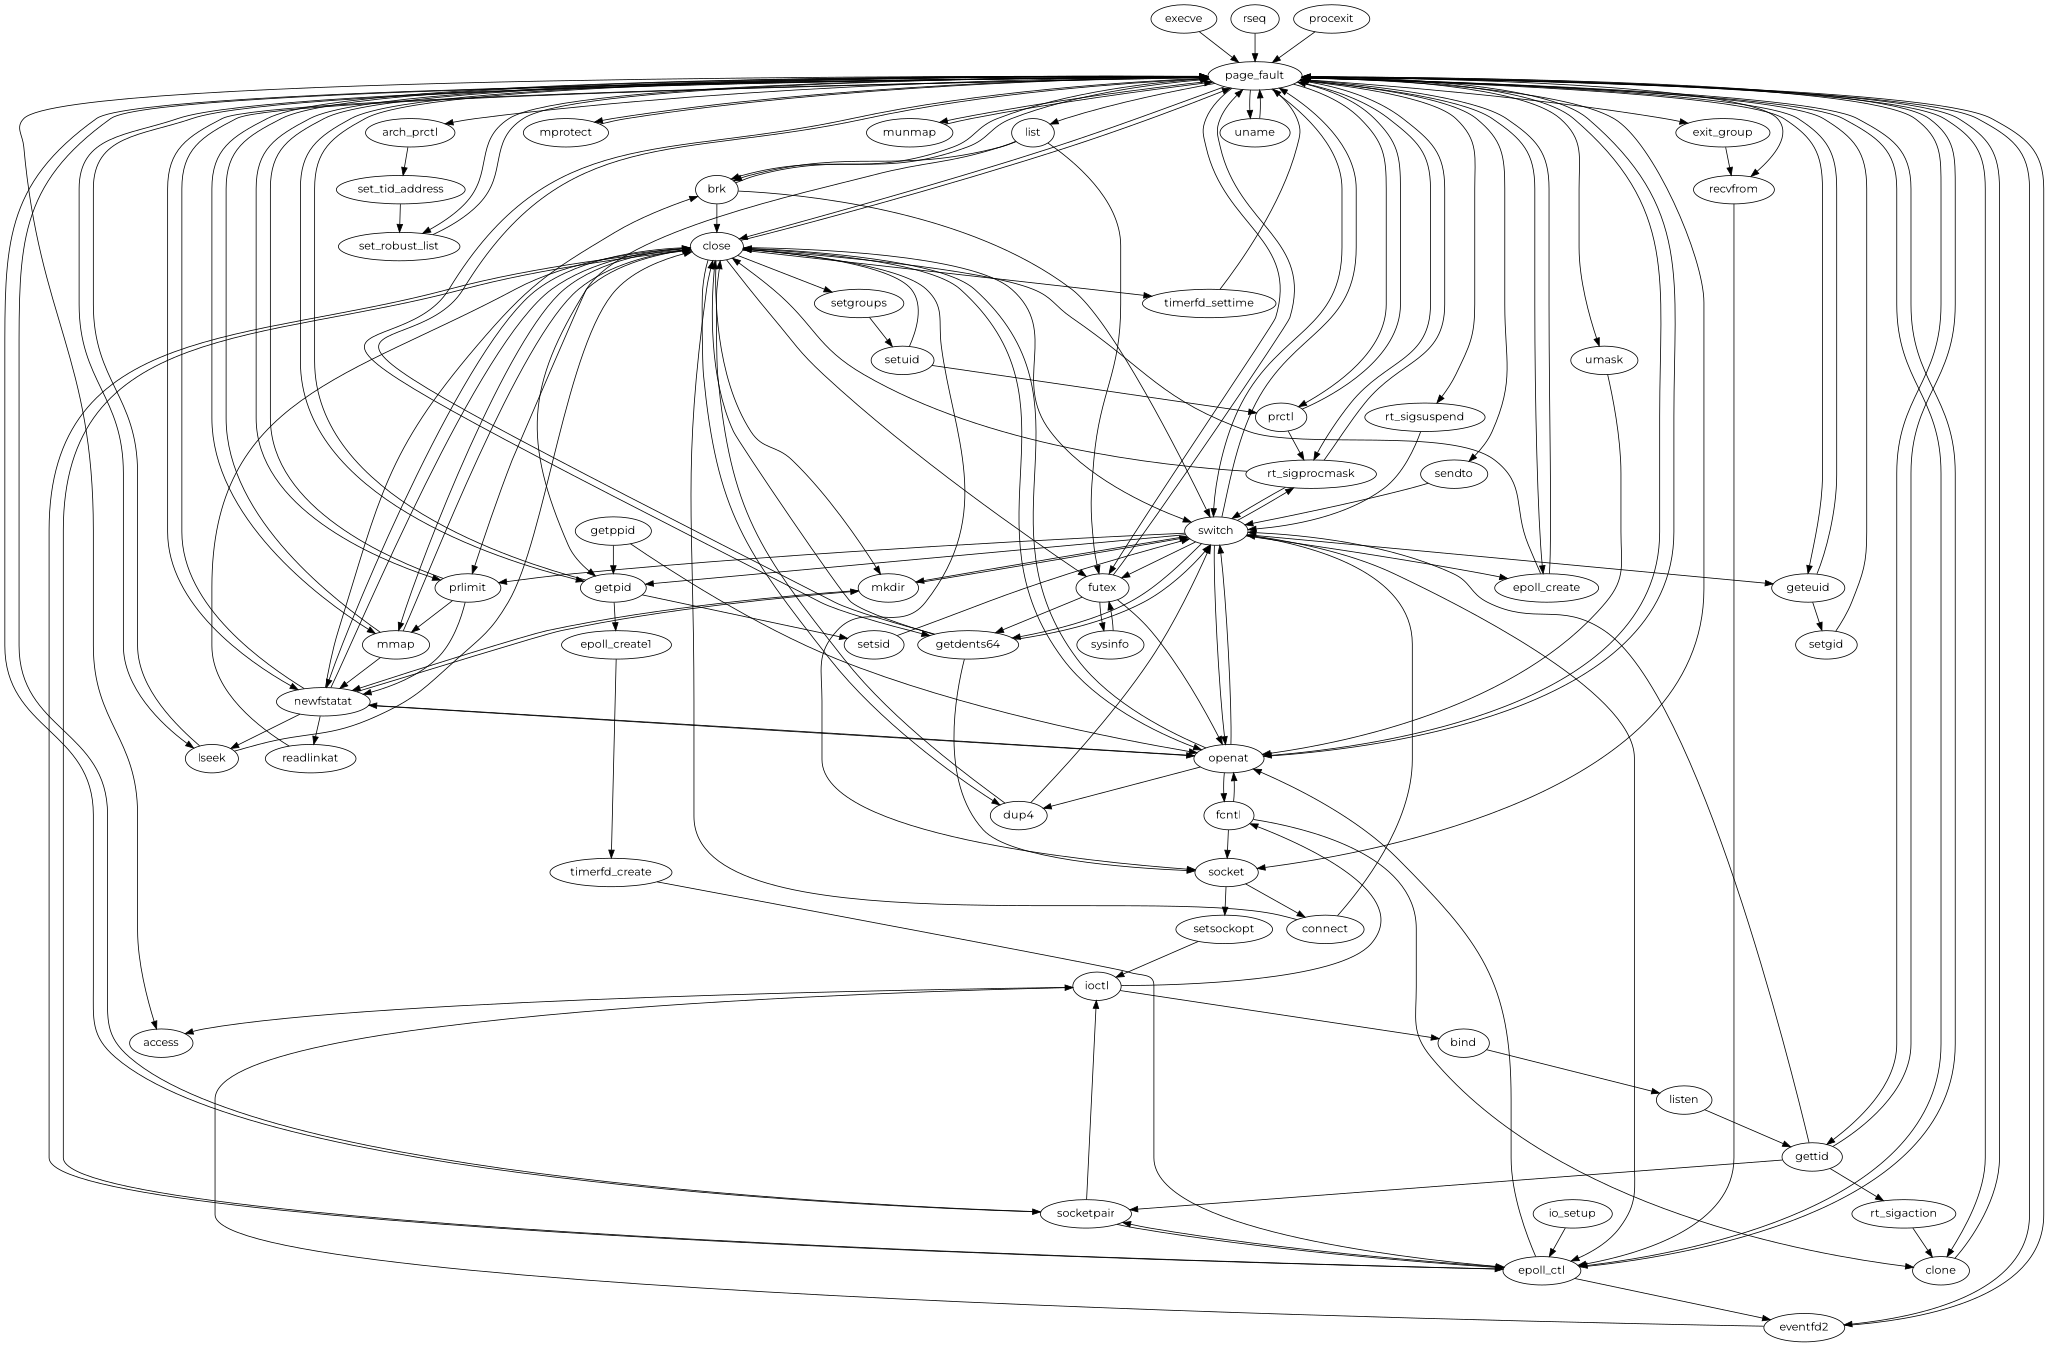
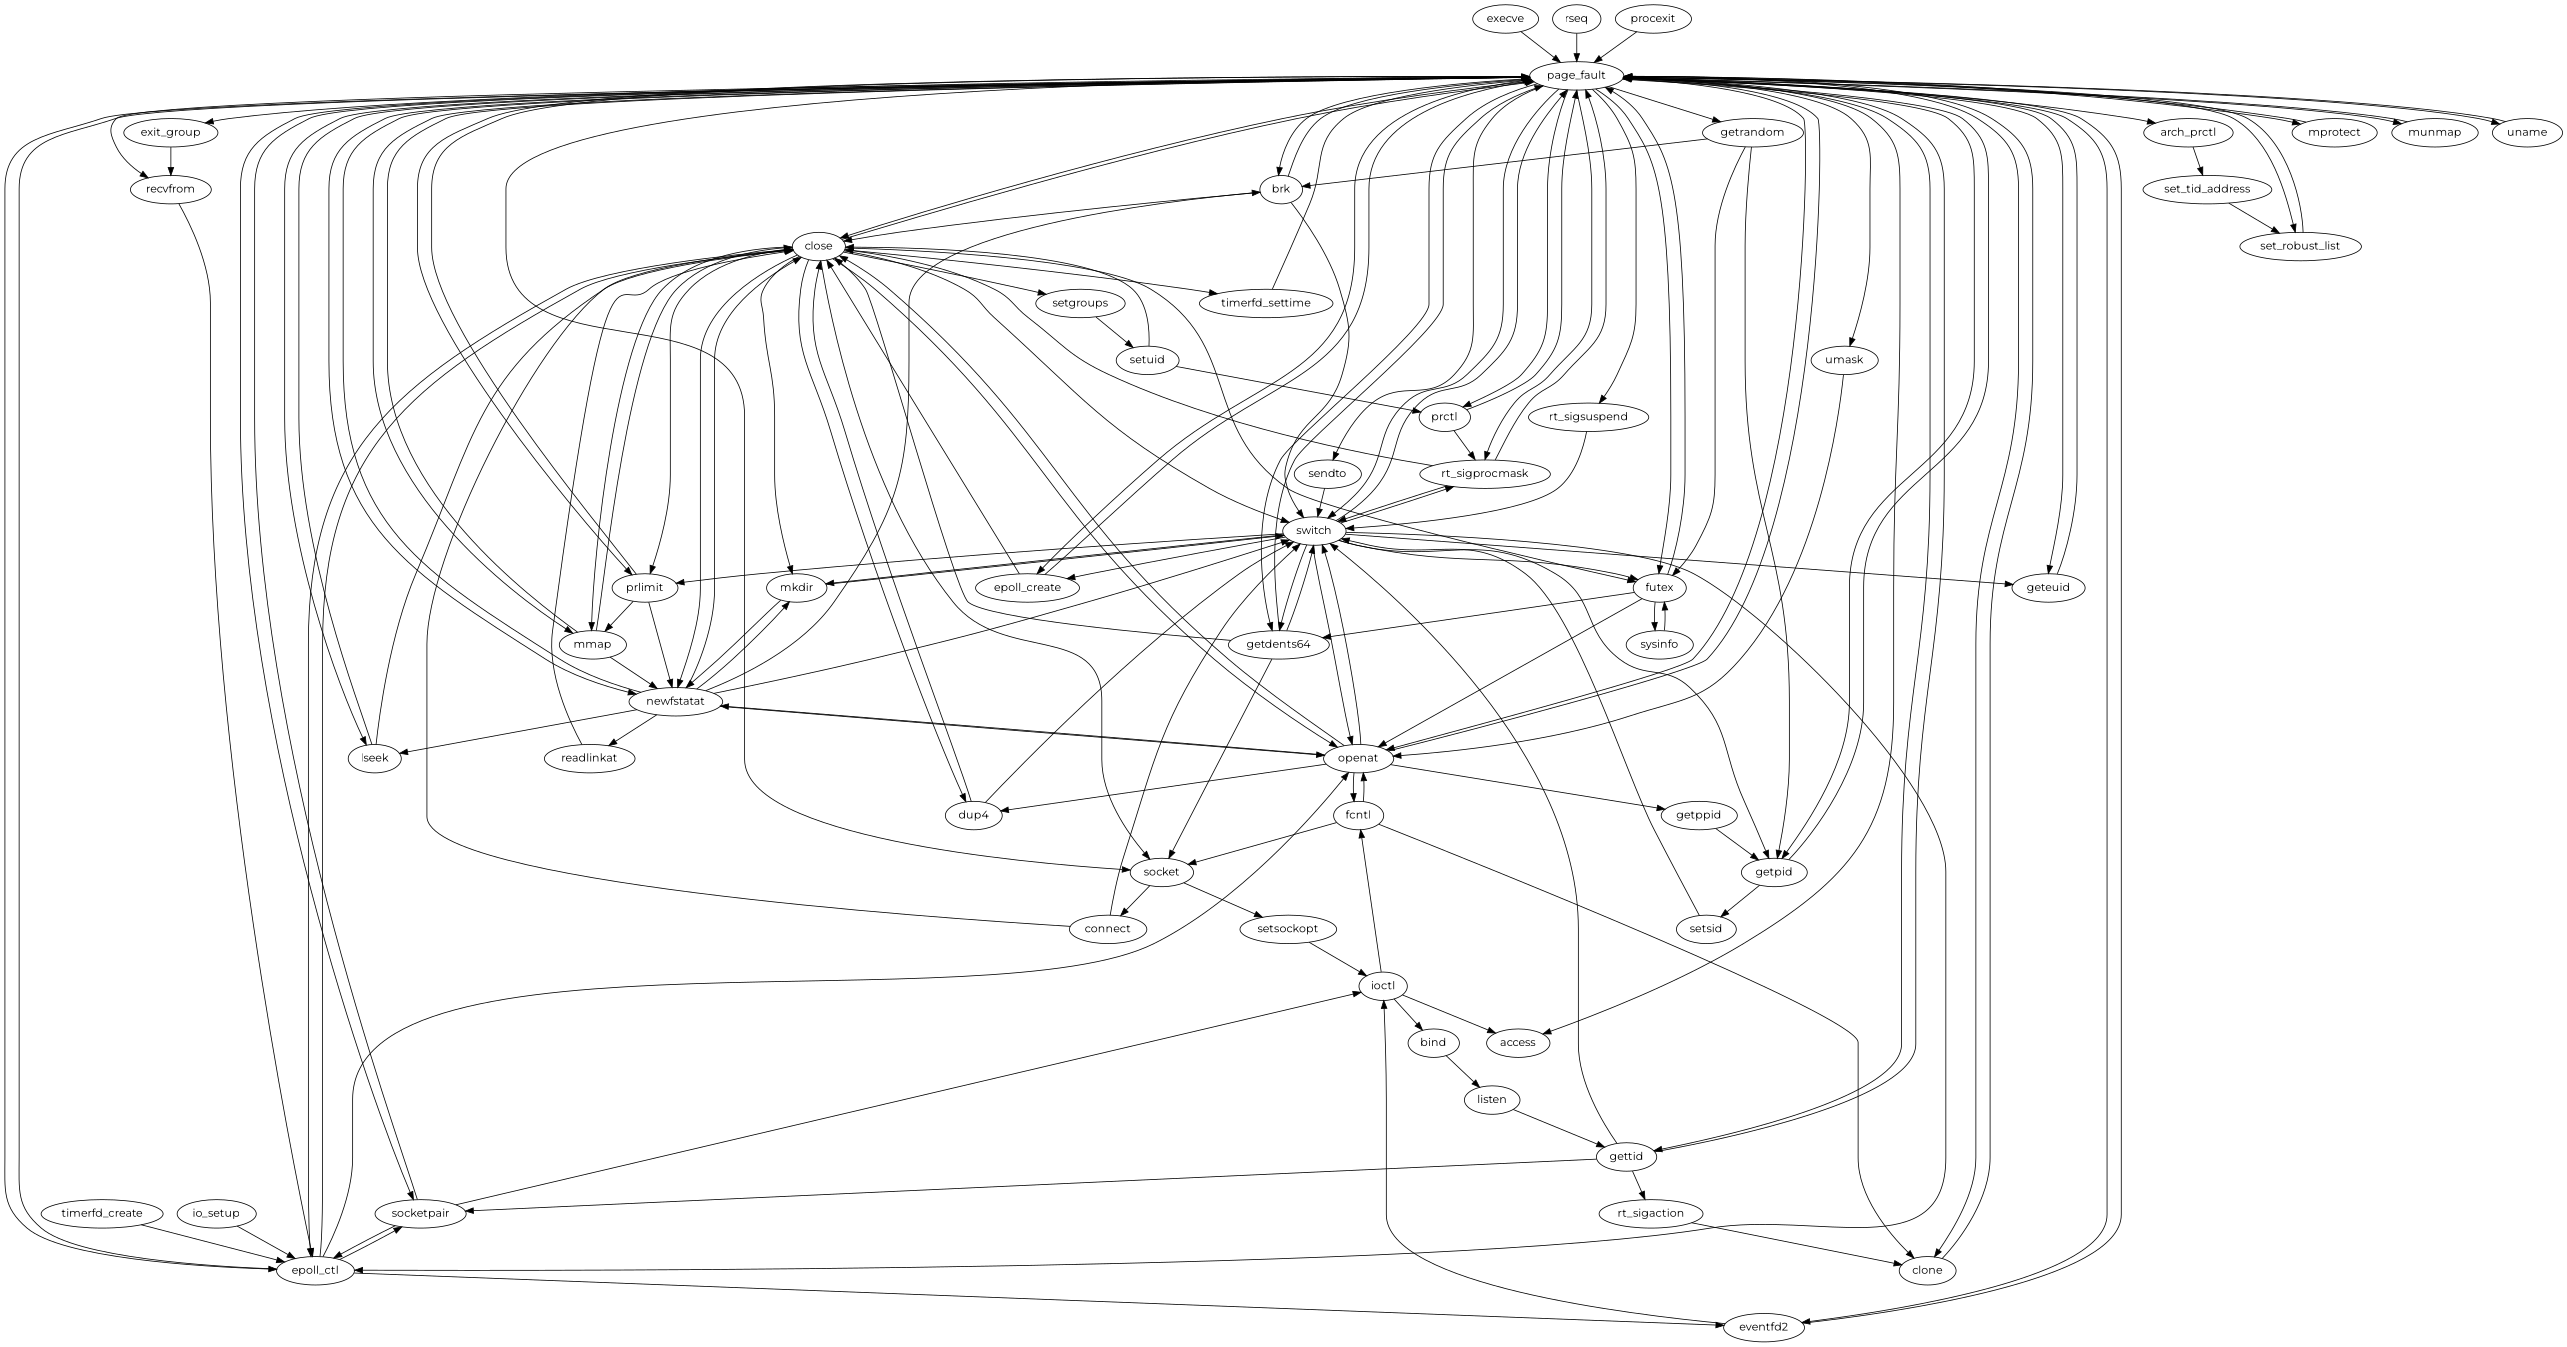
(1033, 133) -> (1753, 133)
none -> (1000, 627)
(617, 645) -> none
(1826, 645) -> none
(897, 681) -> (1524, 786)
